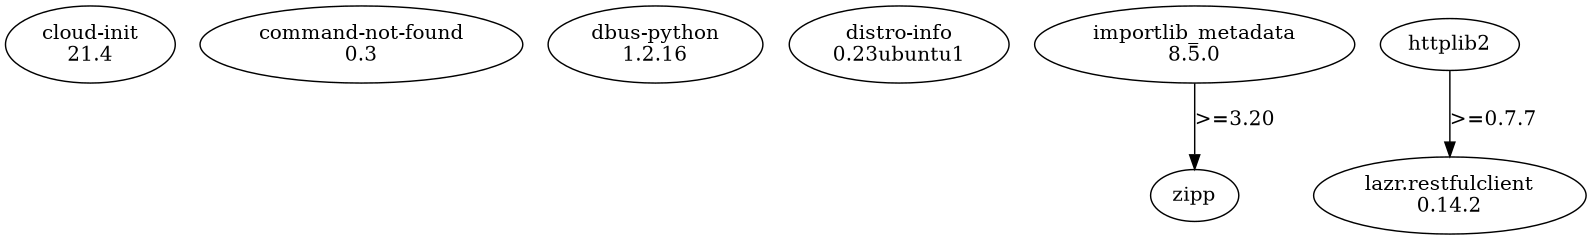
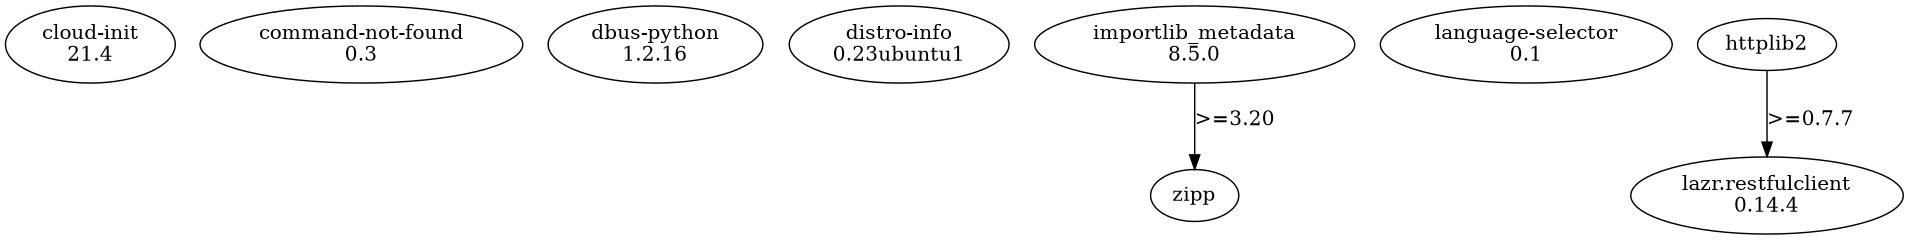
none -> (1526, 45)
(1450, 196) -> (1767, 196)
